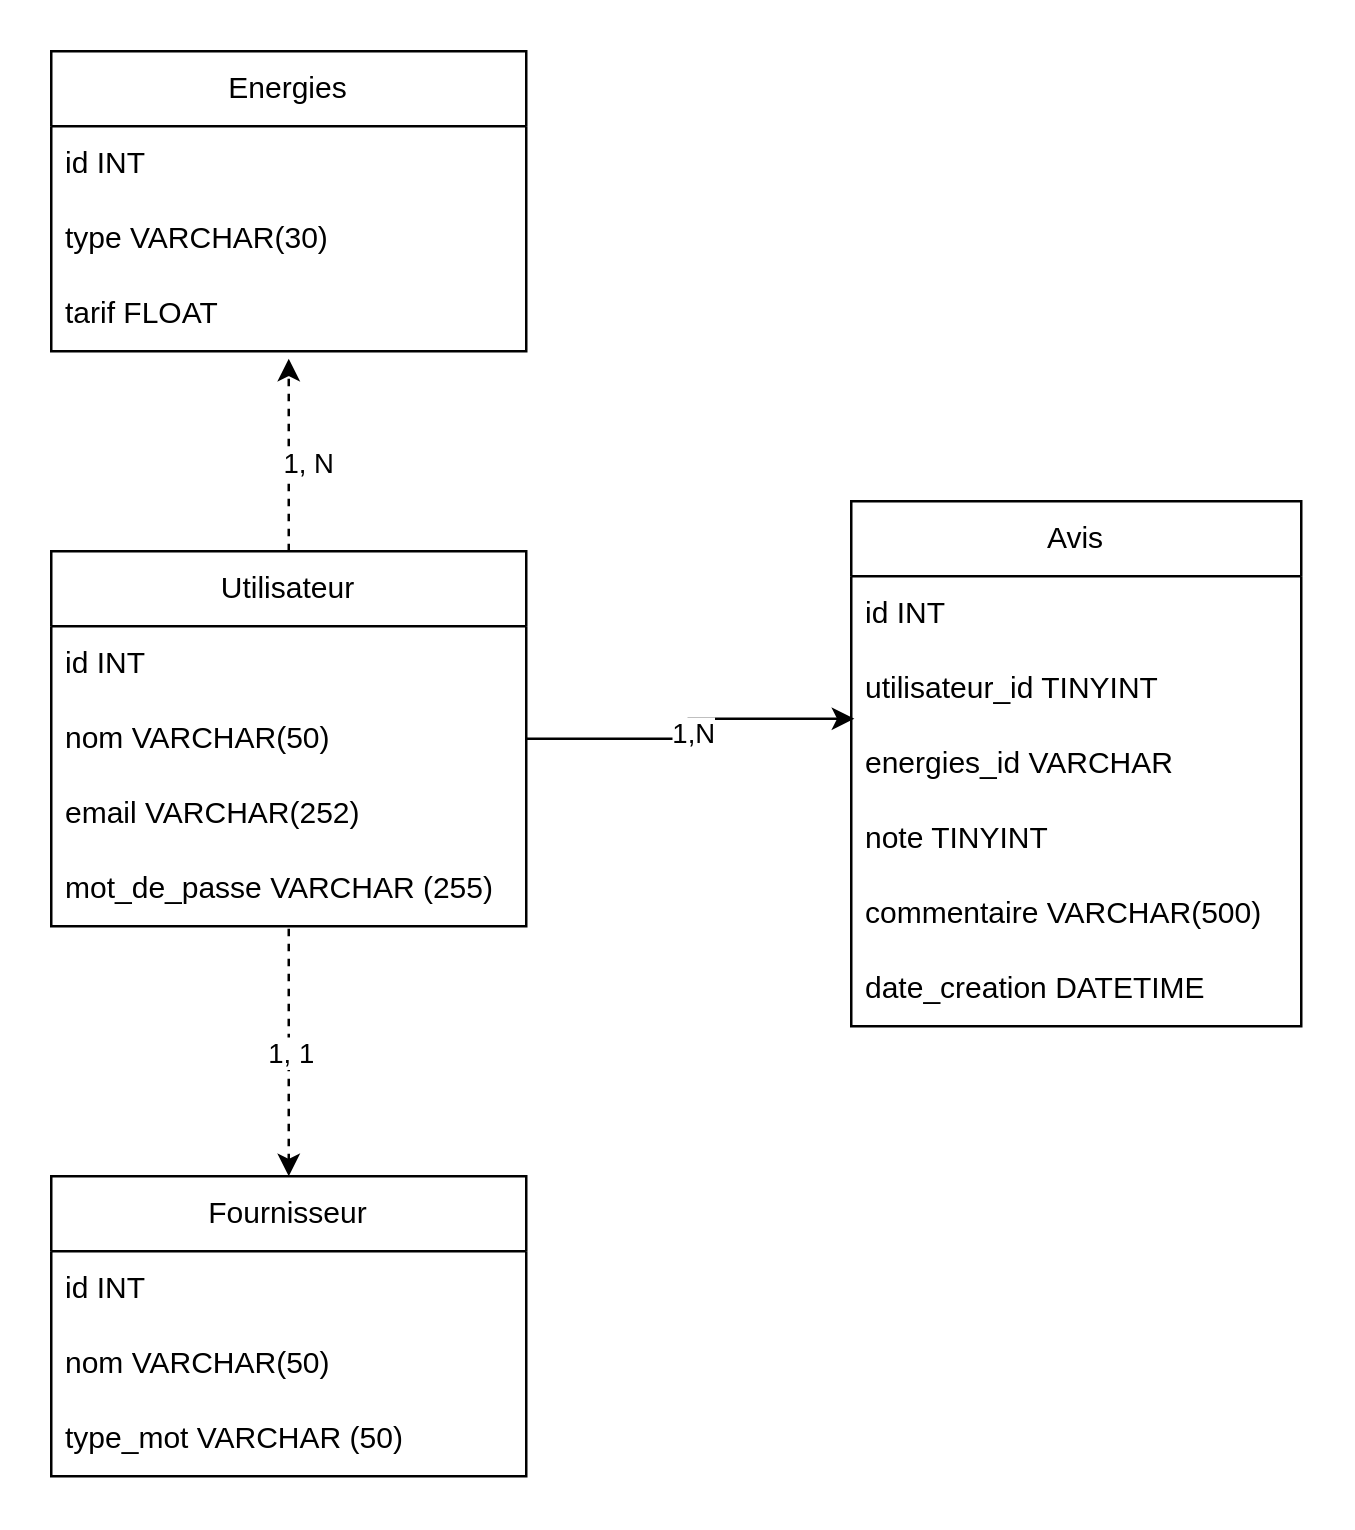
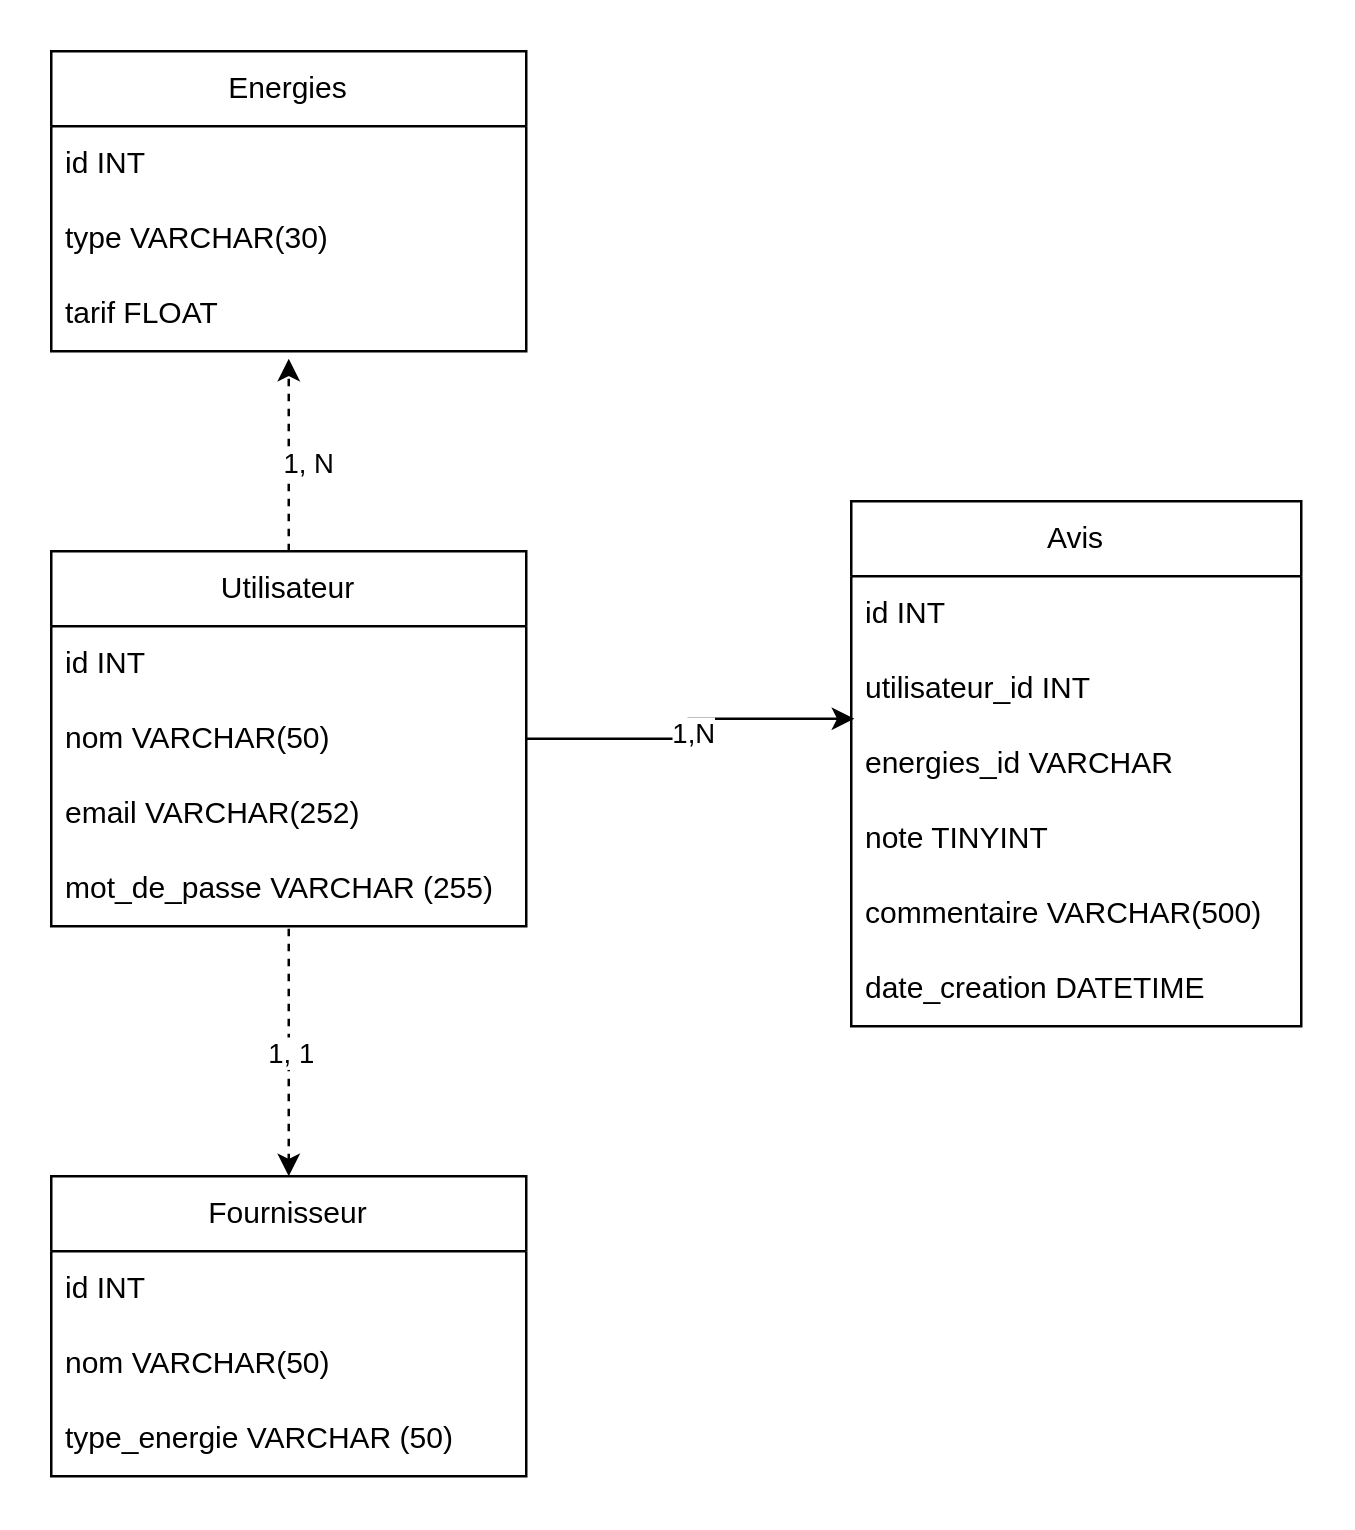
(1032, 689) -> (998, 689)
(235, 1439) -> (265, 1439)
